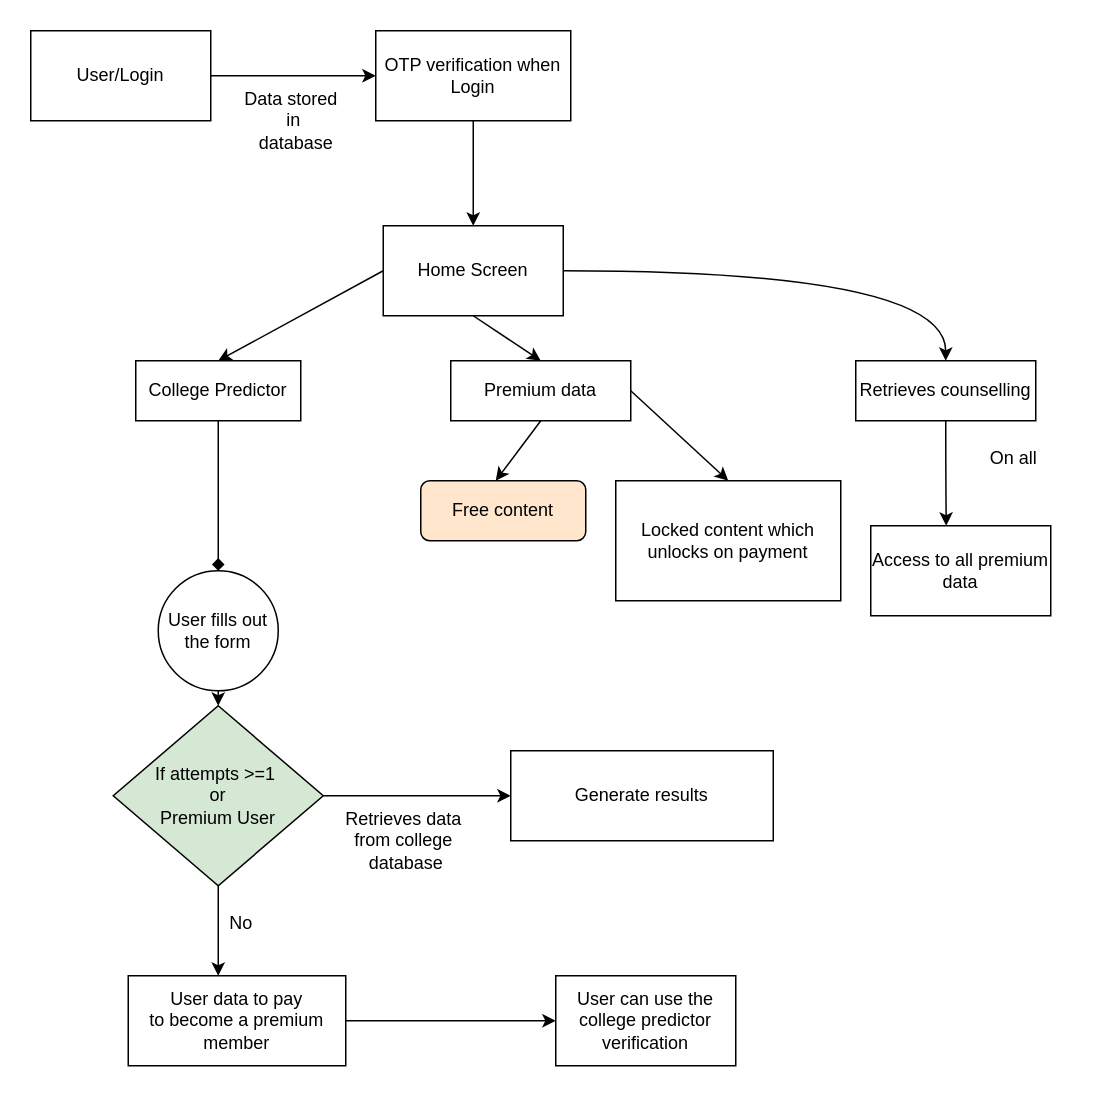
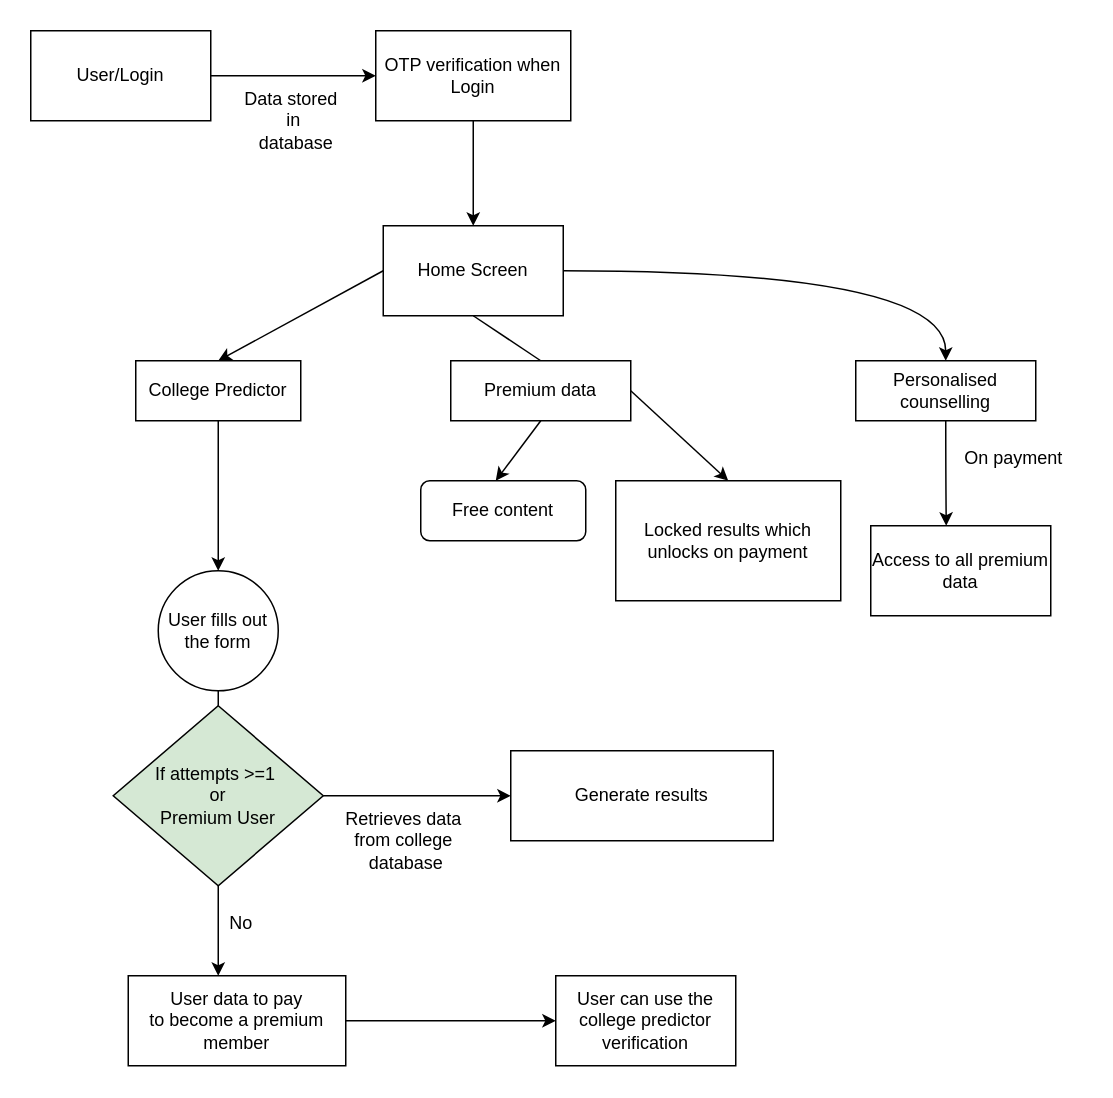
(531, 354) -> (534, 356)
(946, 391) -> (946, 391)
(1014, 458) -> (1014, 458)
(503, 511) -> (503, 511)
(728, 541) -> (728, 541)
(218, 558) -> (218, 559)
(218, 694) -> (218, 698)
